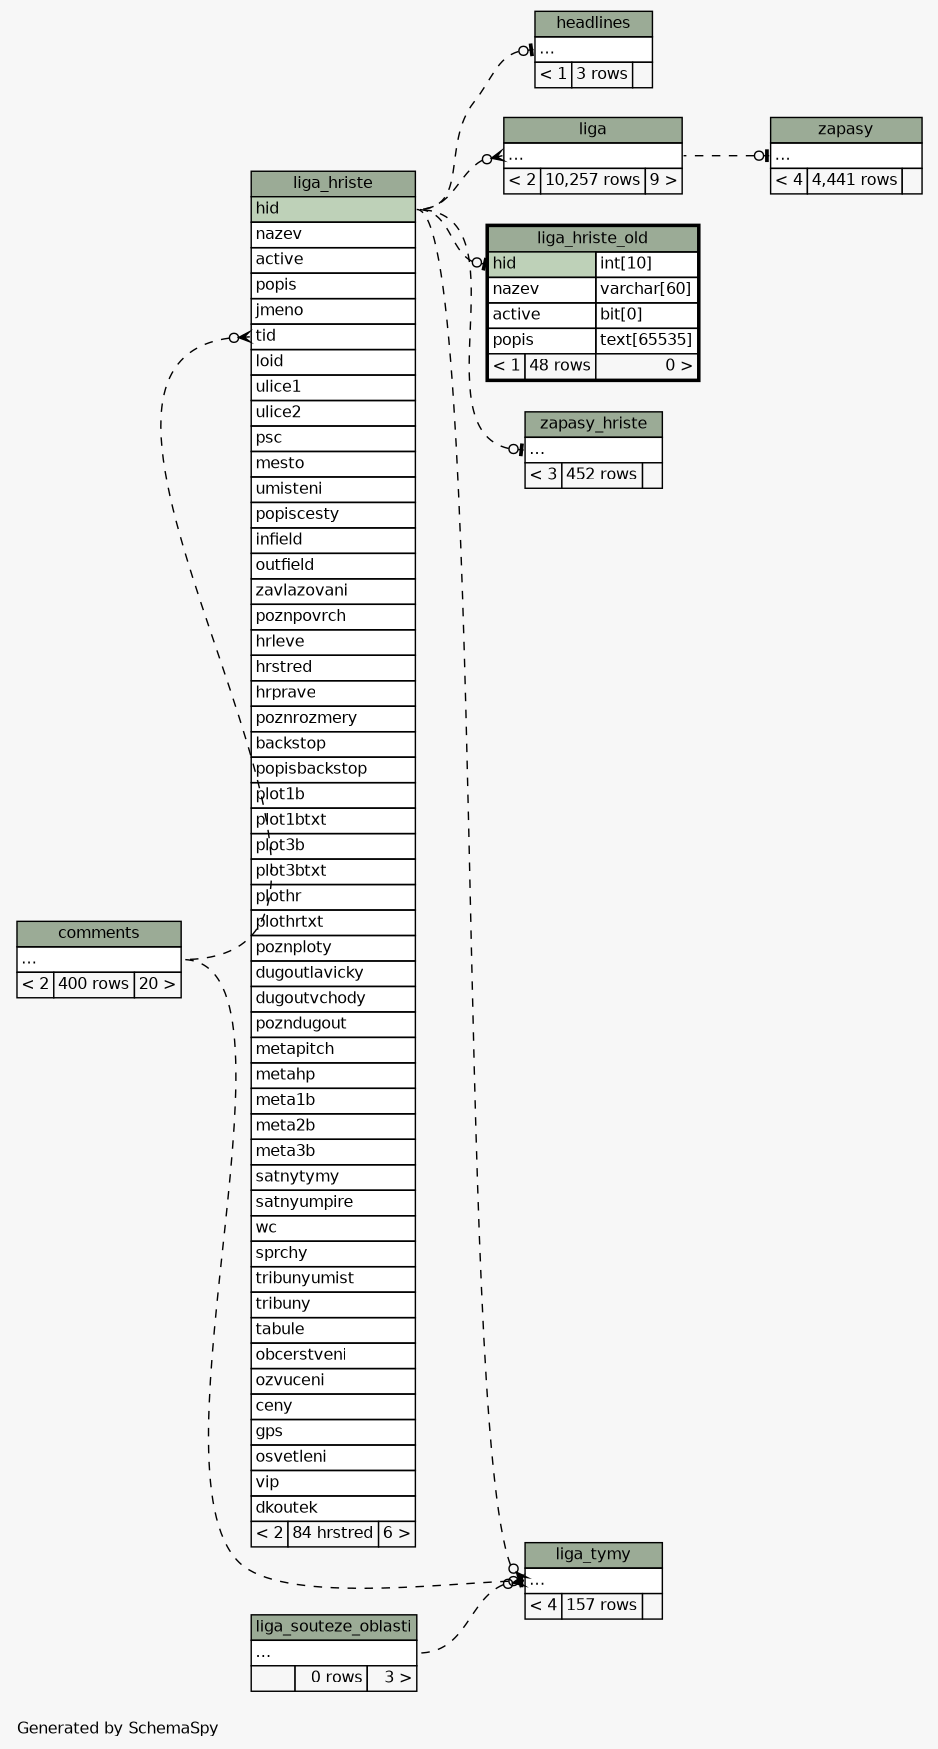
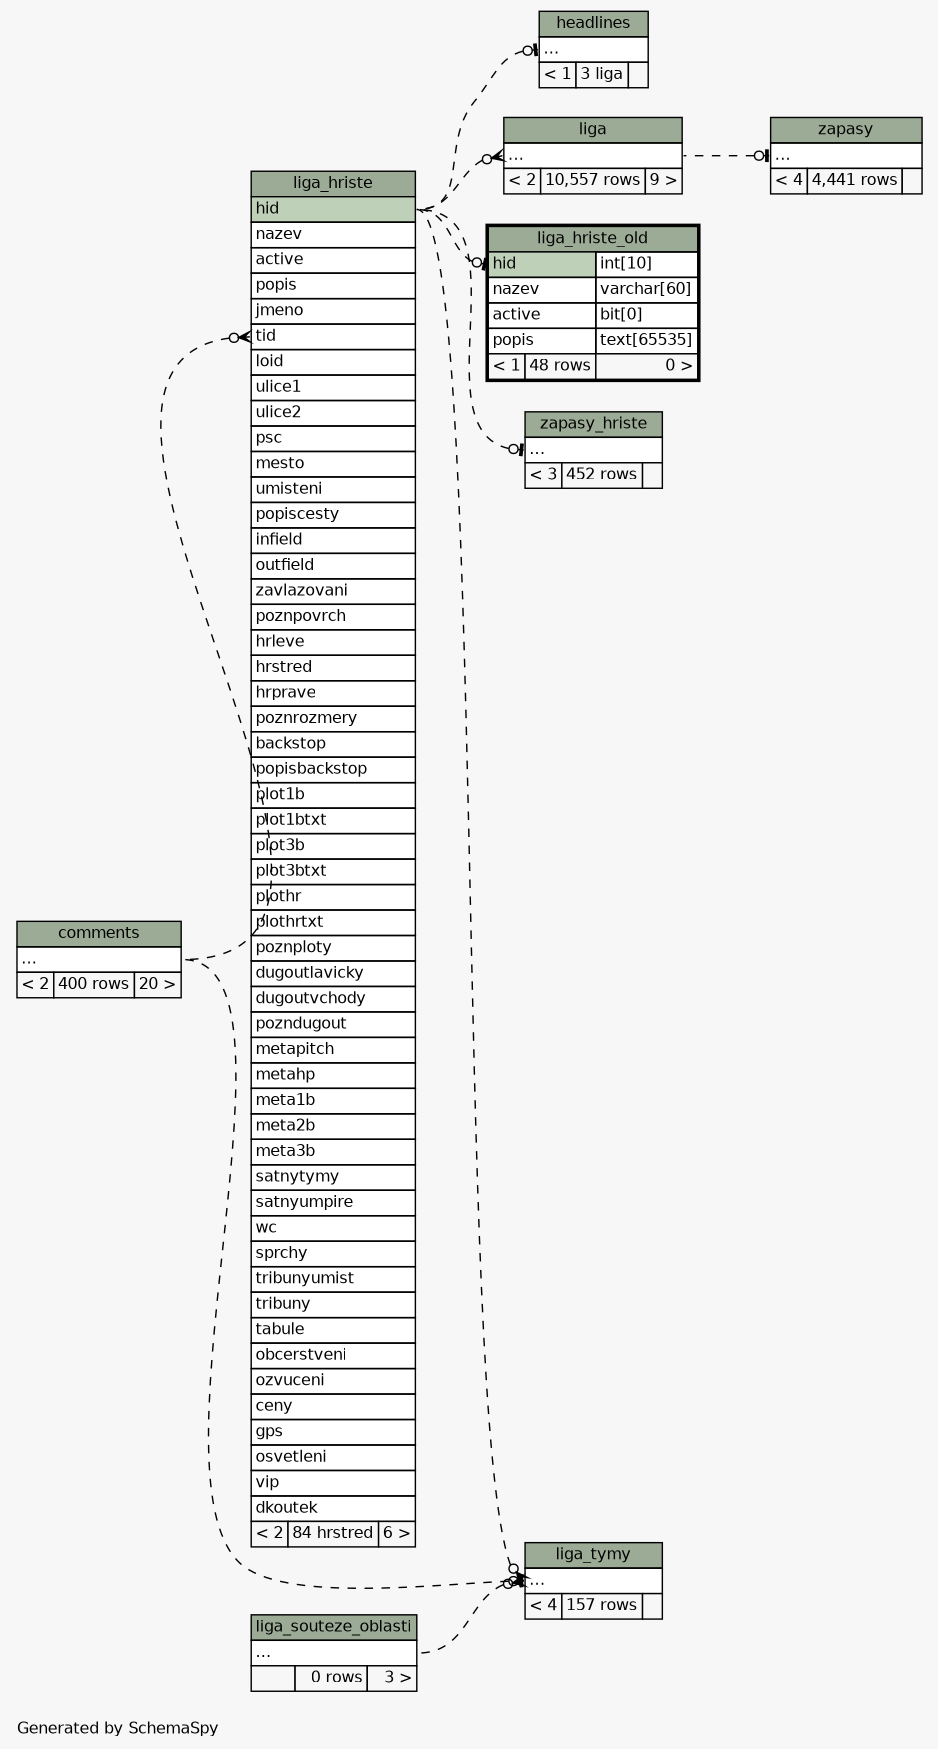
(602, 74) -> (602, 74)
(593, 180) -> (593, 180)
